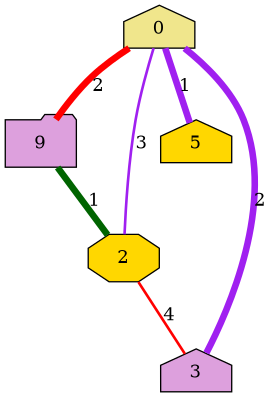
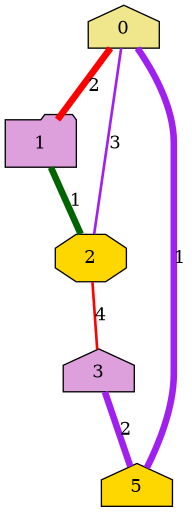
(41, 144) -> (41, 144)
(254, 193) -> (118, 429)
